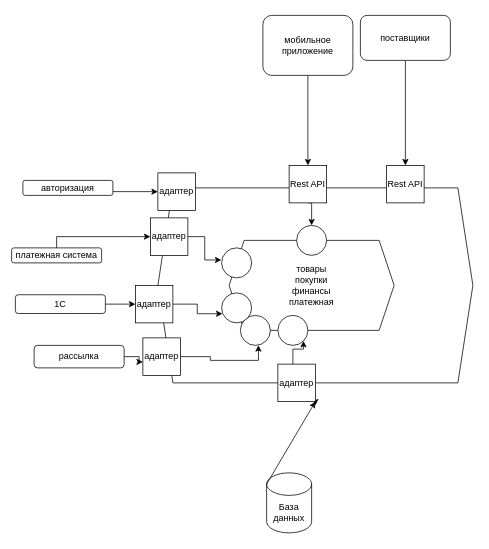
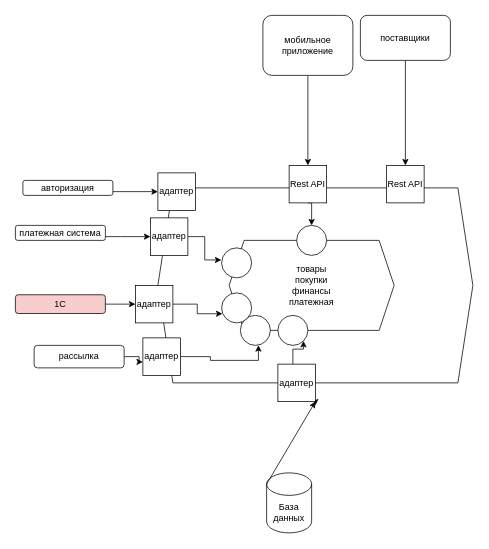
(57, 255) -> (60, 233)
(60, 304) -> (60, 304)
